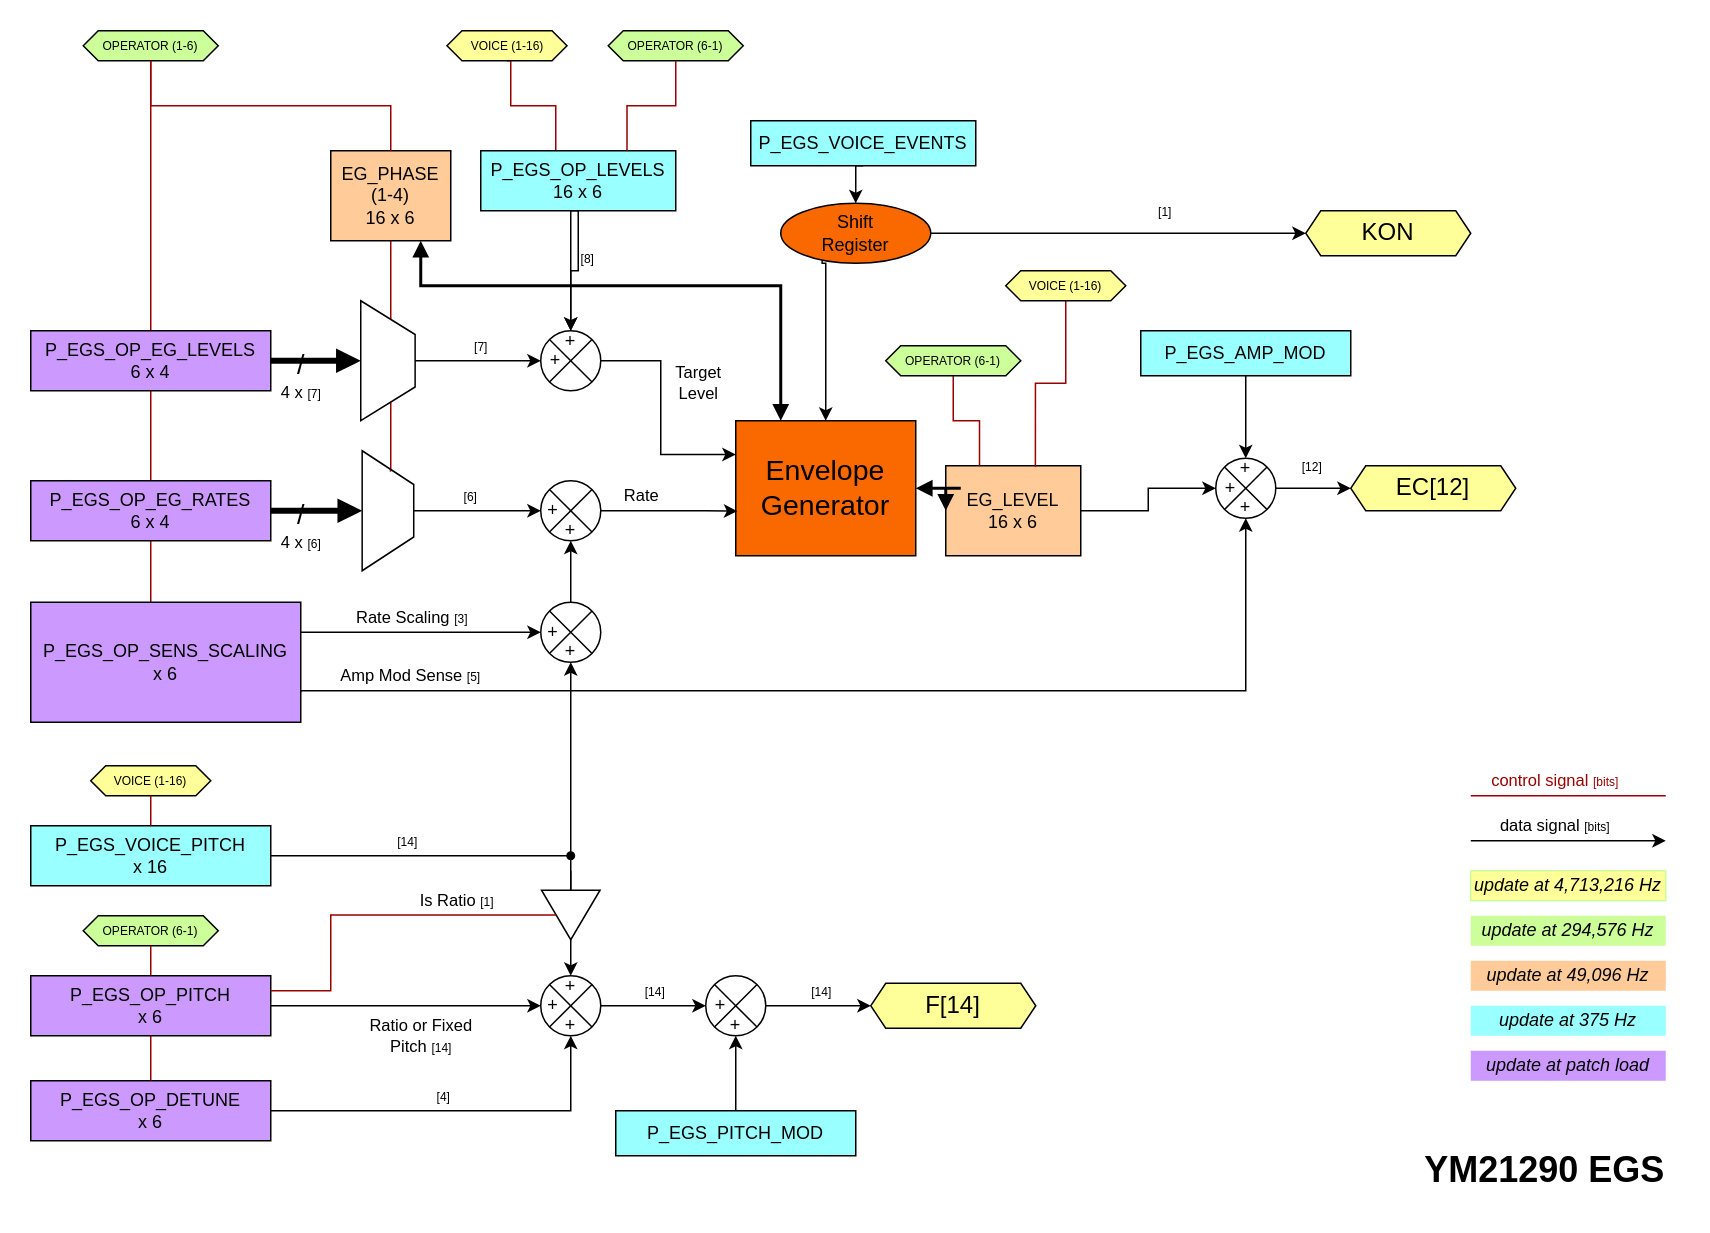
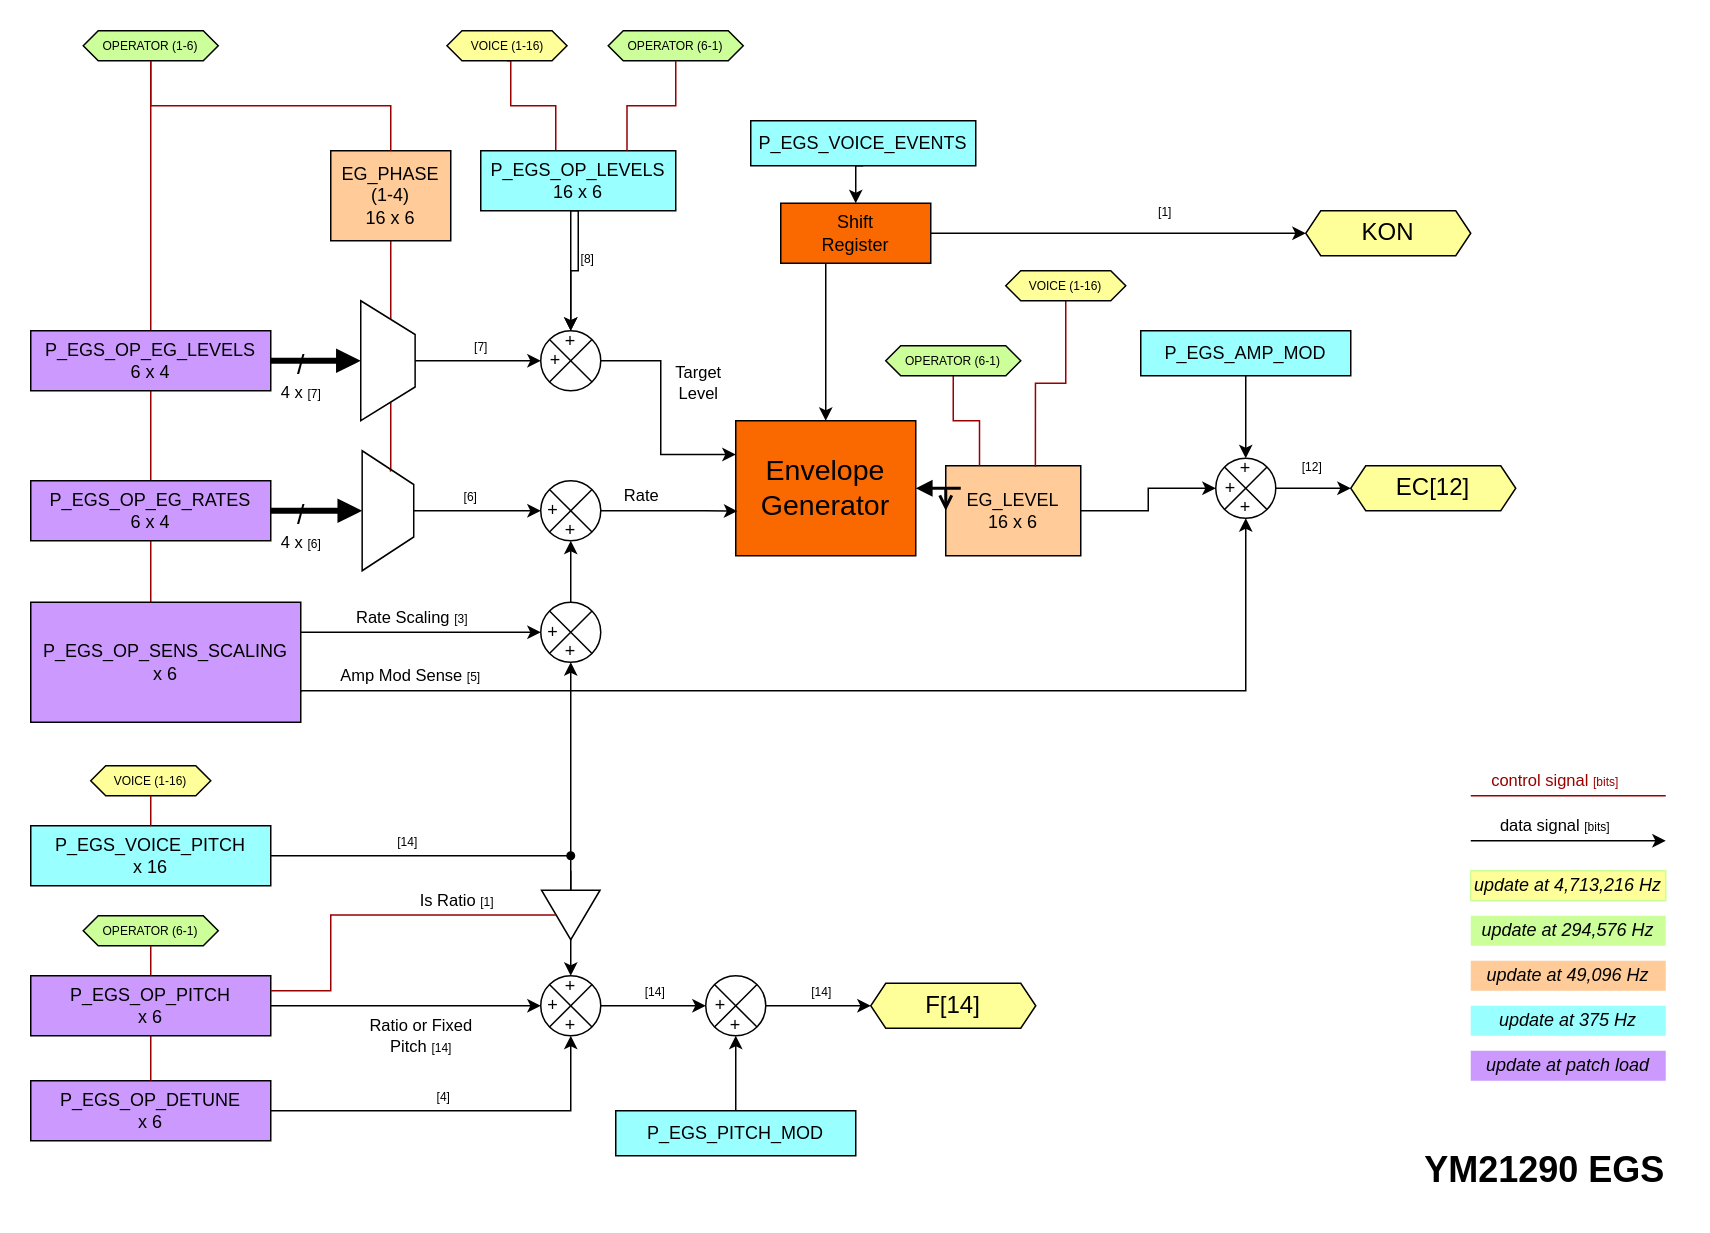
(856, 233) -> (856, 233)
(646, 286) -> none
(946, 493) -> (946, 497)
